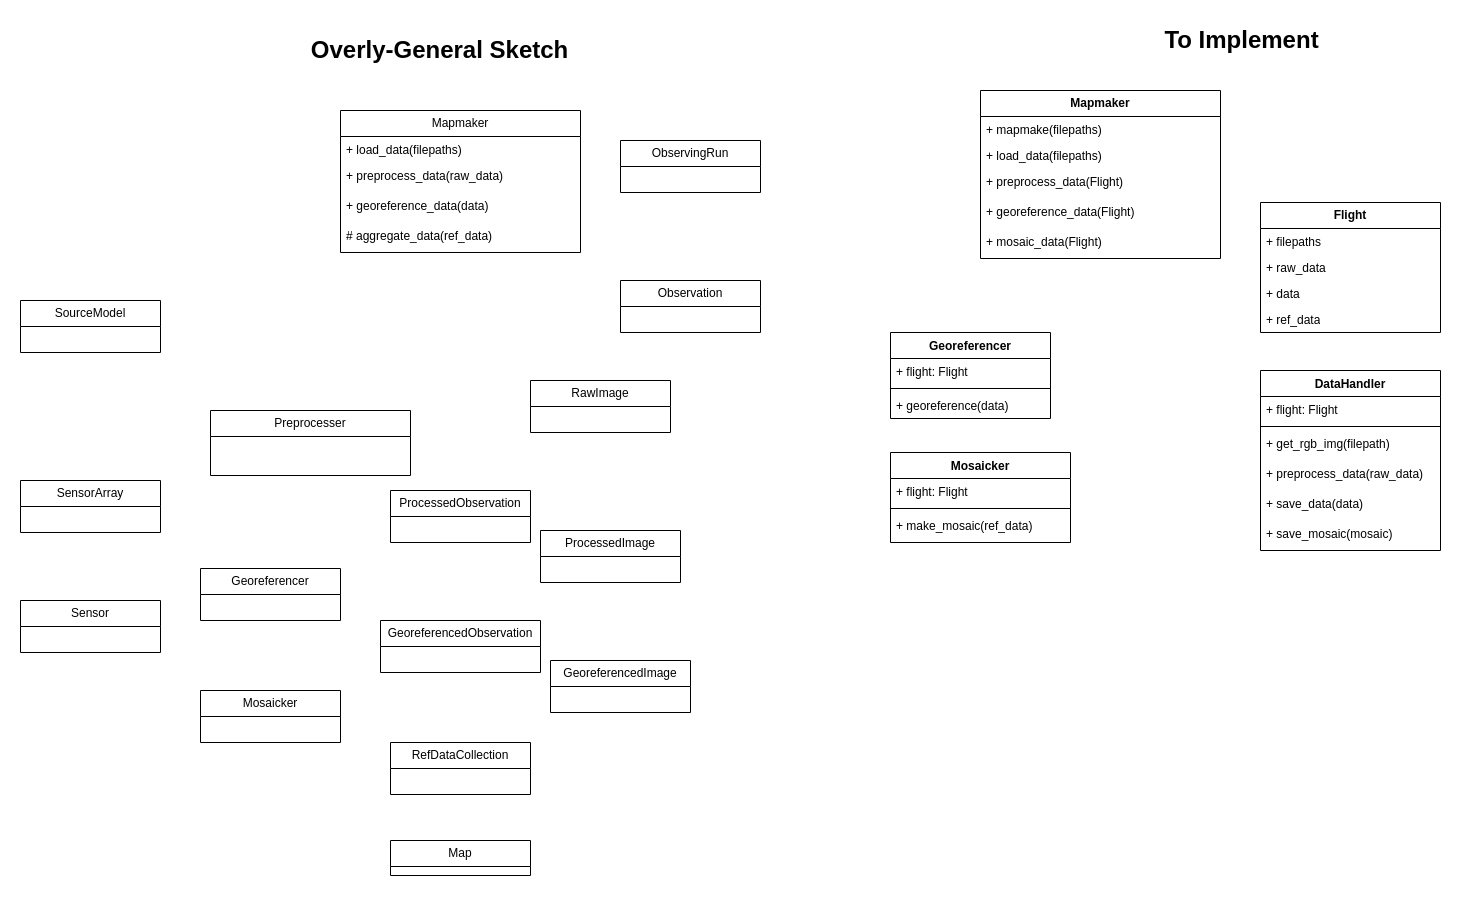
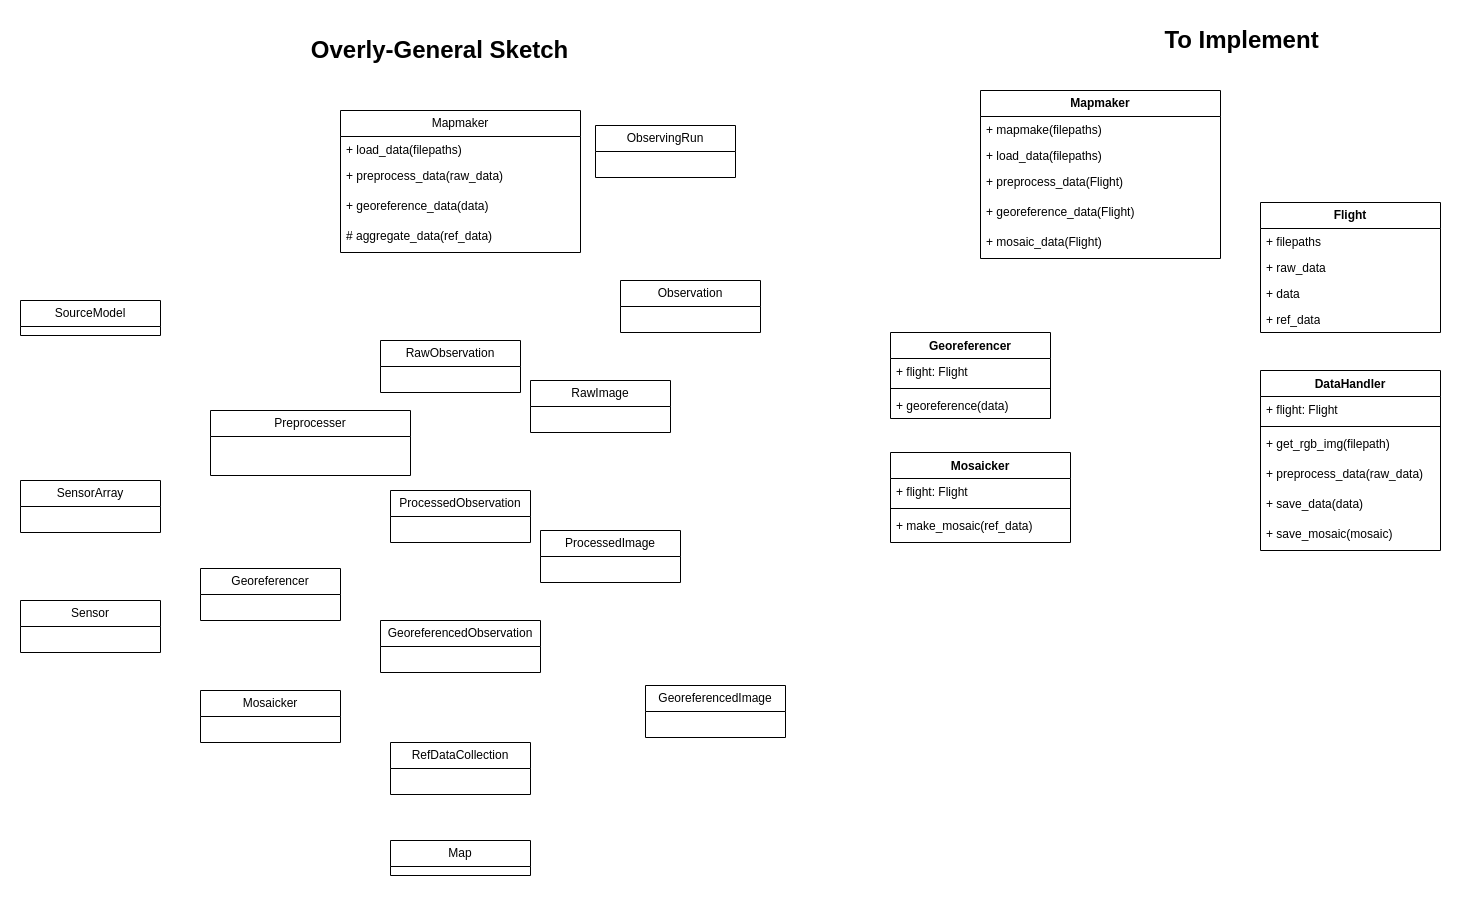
(691, 167) -> (666, 152)
(91, 327) -> (91, 318)
none -> (451, 367)
(621, 687) -> (716, 712)
